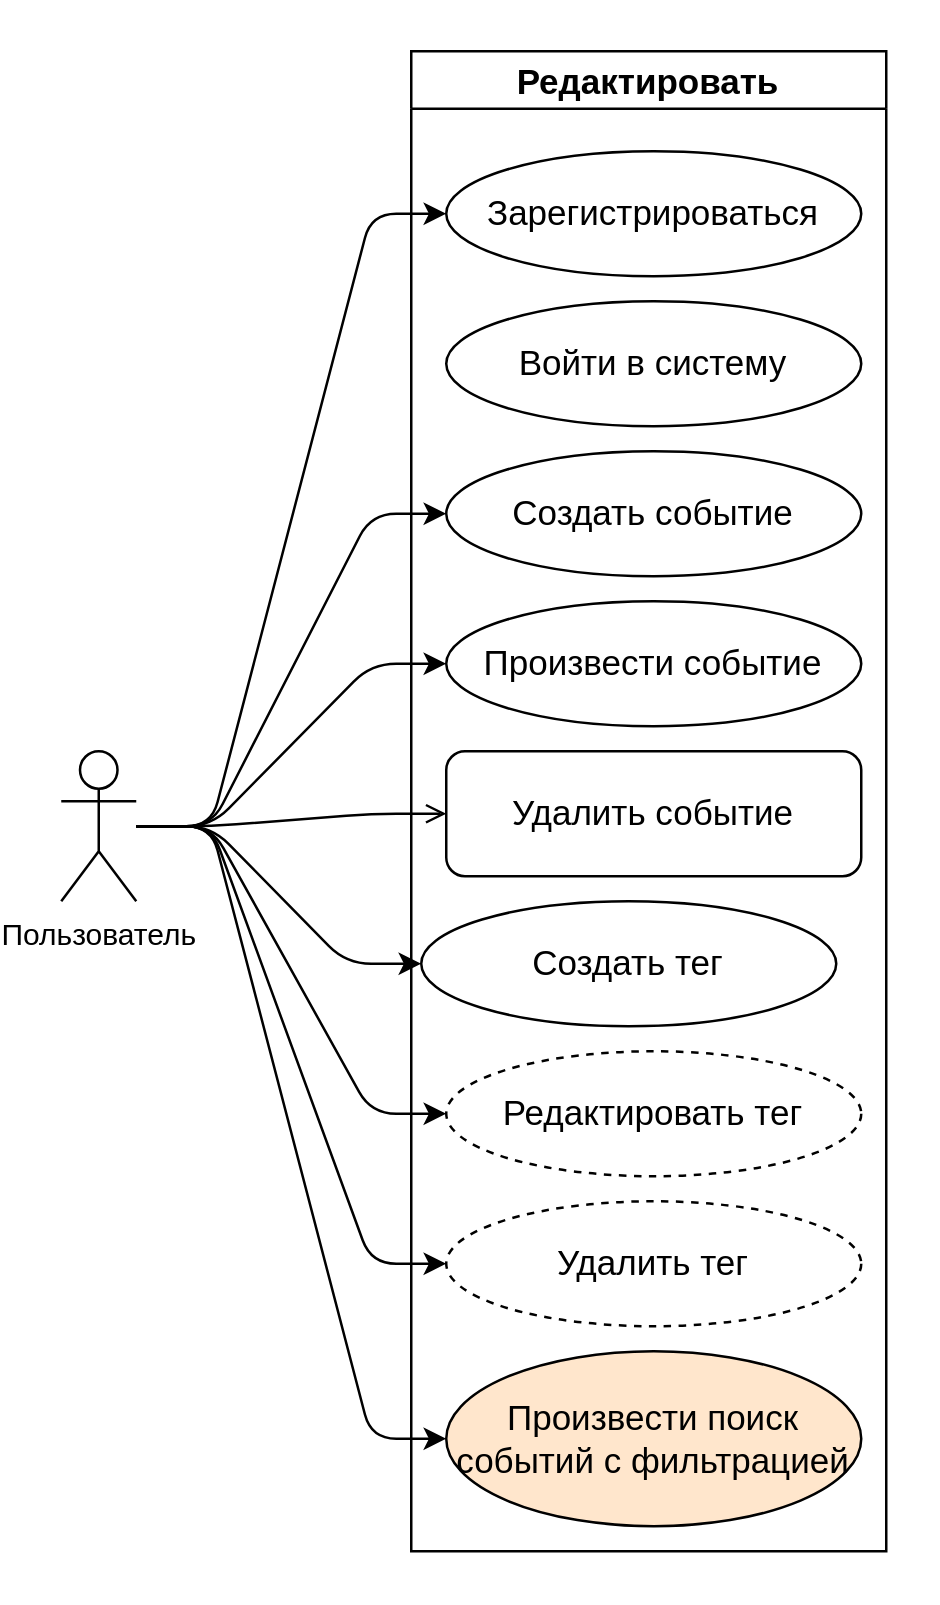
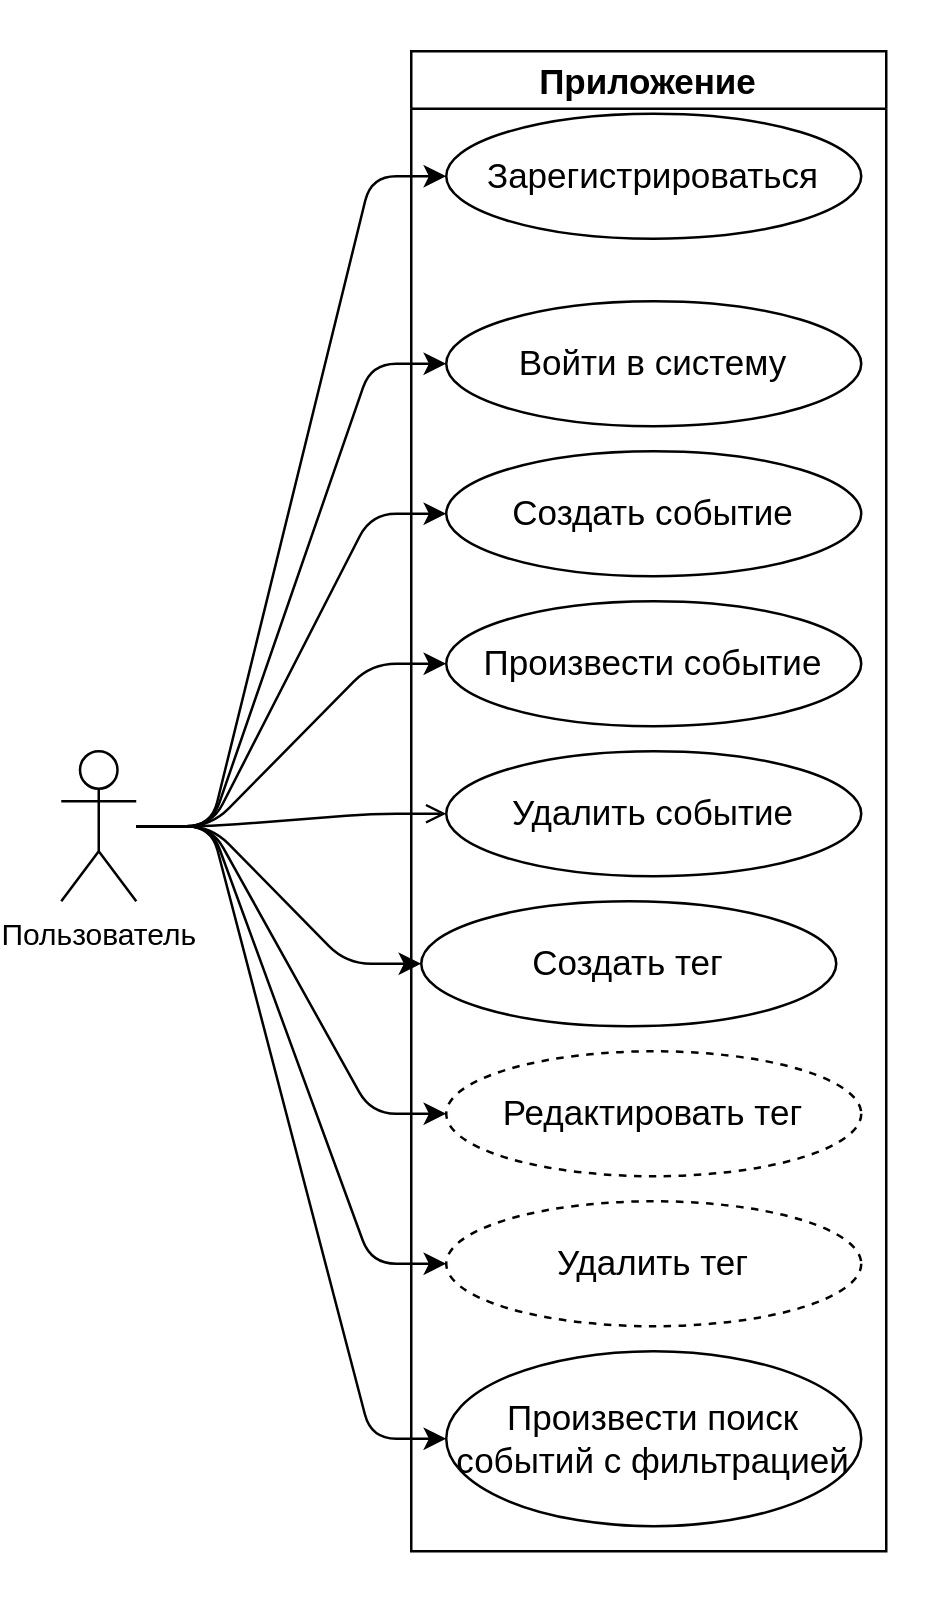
(648, 82) -> (648, 82)
(654, 214) -> (654, 176)
none -> (302, 565)
(654, 814) -> (654, 814)
(654, 1439) -> (654, 1439)
